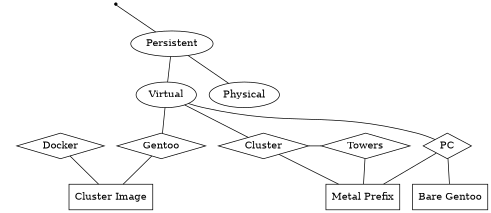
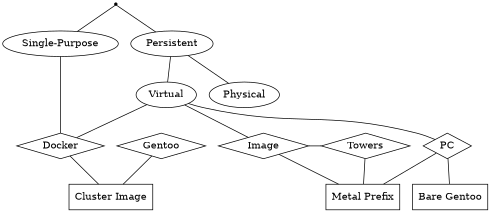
none -> (60, 44)
(164, 121) -> (112, 121)
(263, 146) -> (263, 146)
